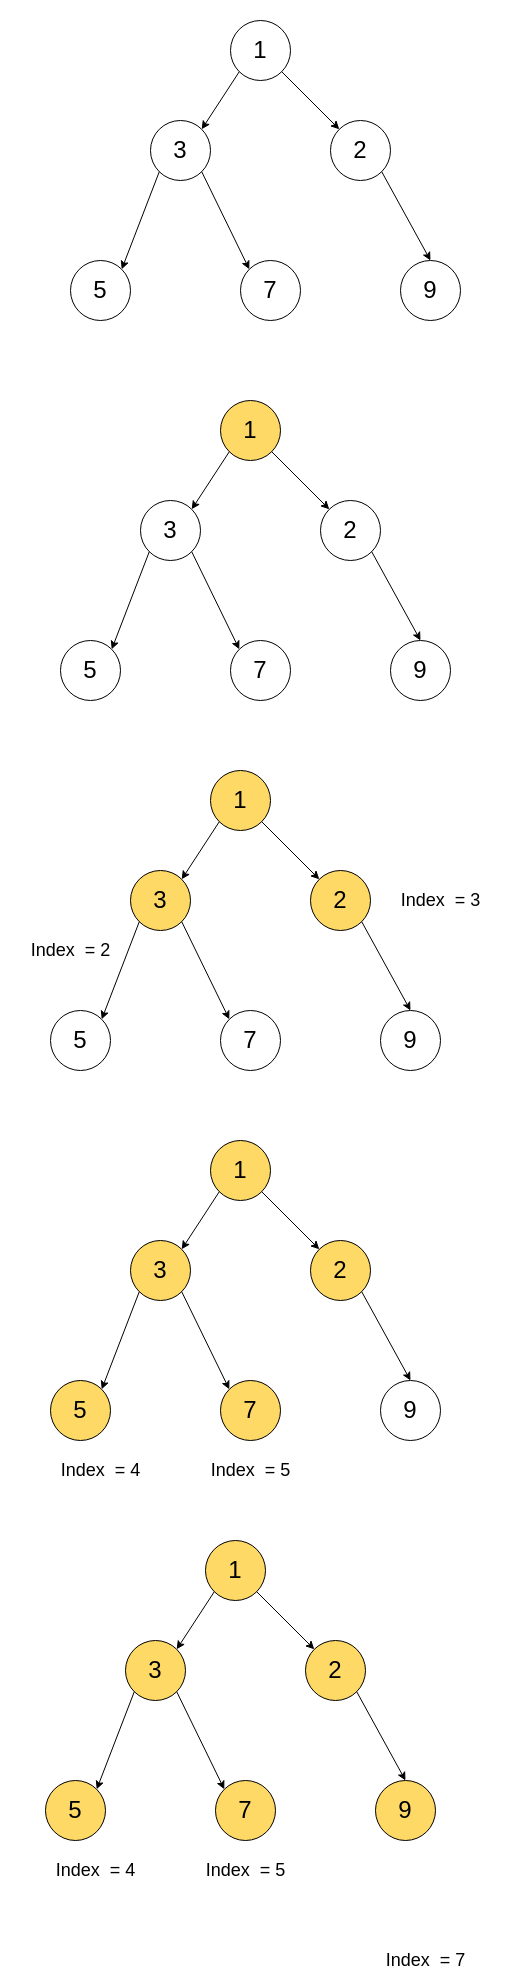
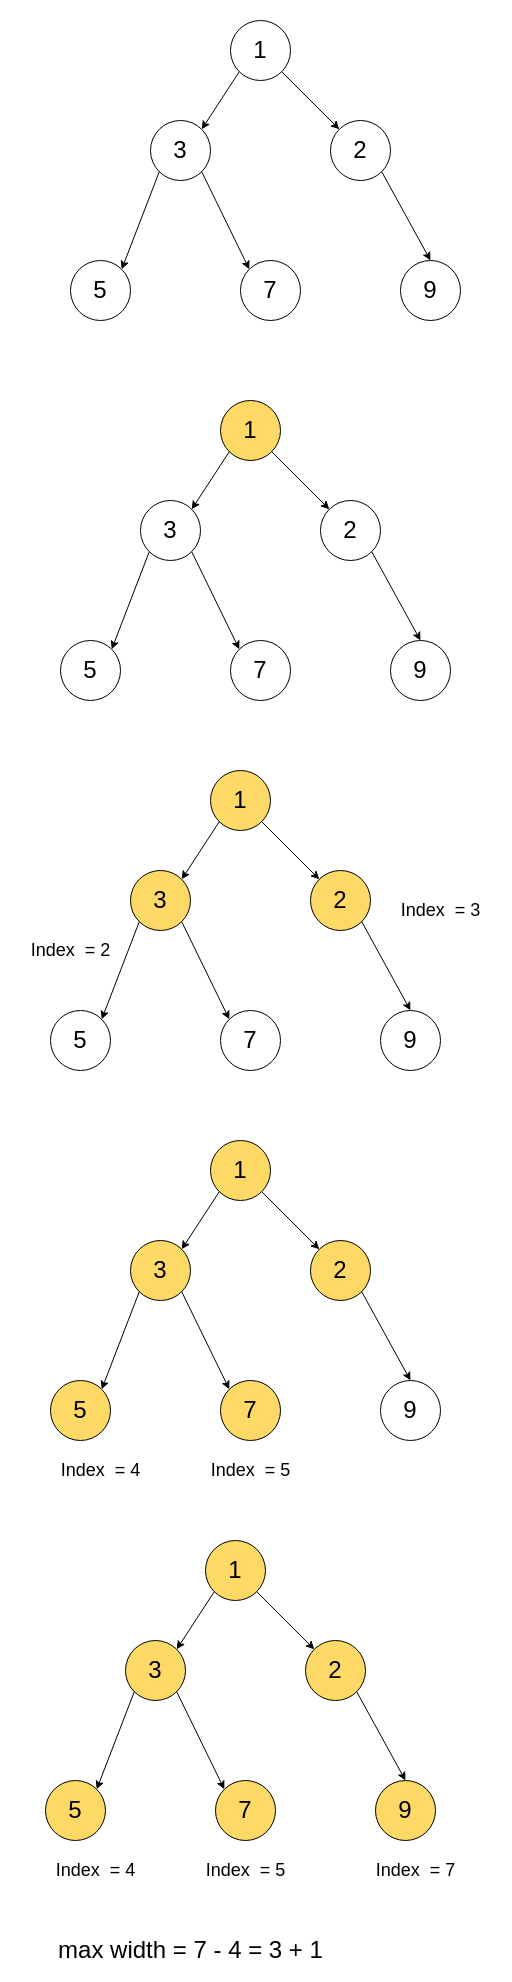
(441, 901) -> (441, 911)
none -> (191, 1951)
(426, 1961) -> (416, 1871)
